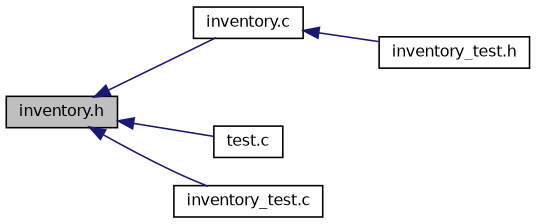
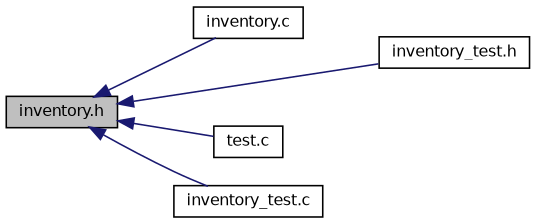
(349, 37) -> (256, 83)
